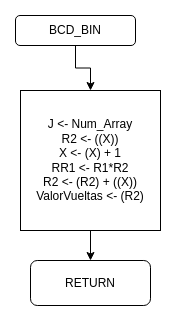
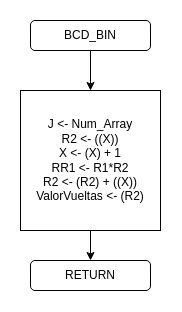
(76, 31) -> (91, 36)
(91, 283) -> (91, 276)
